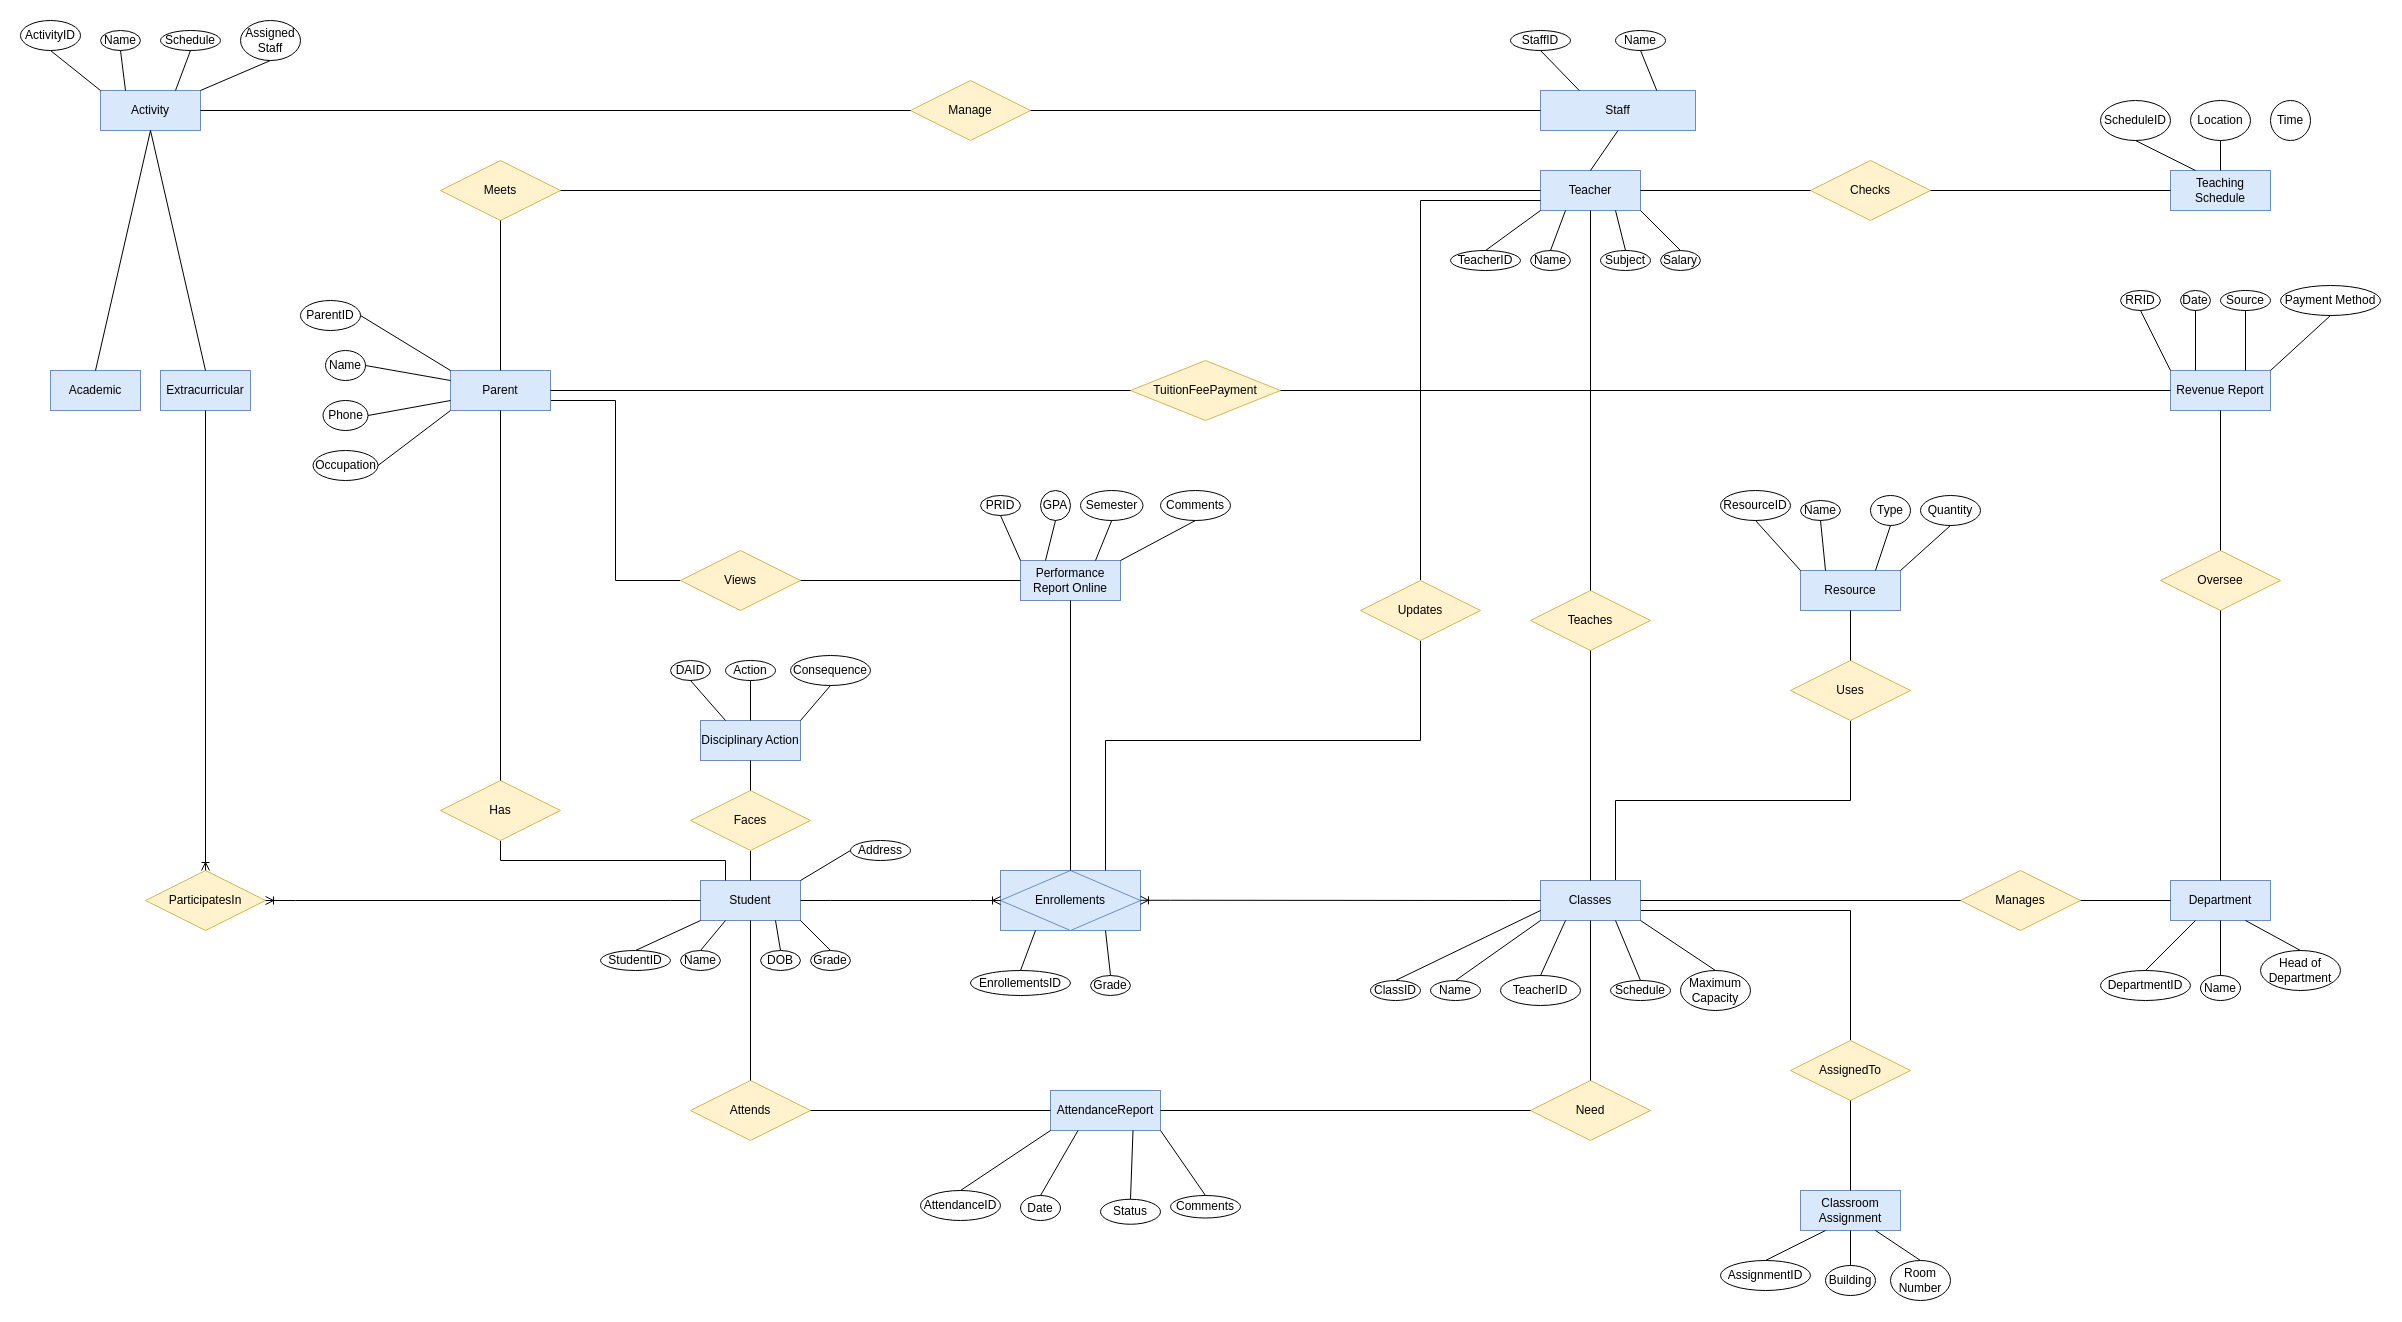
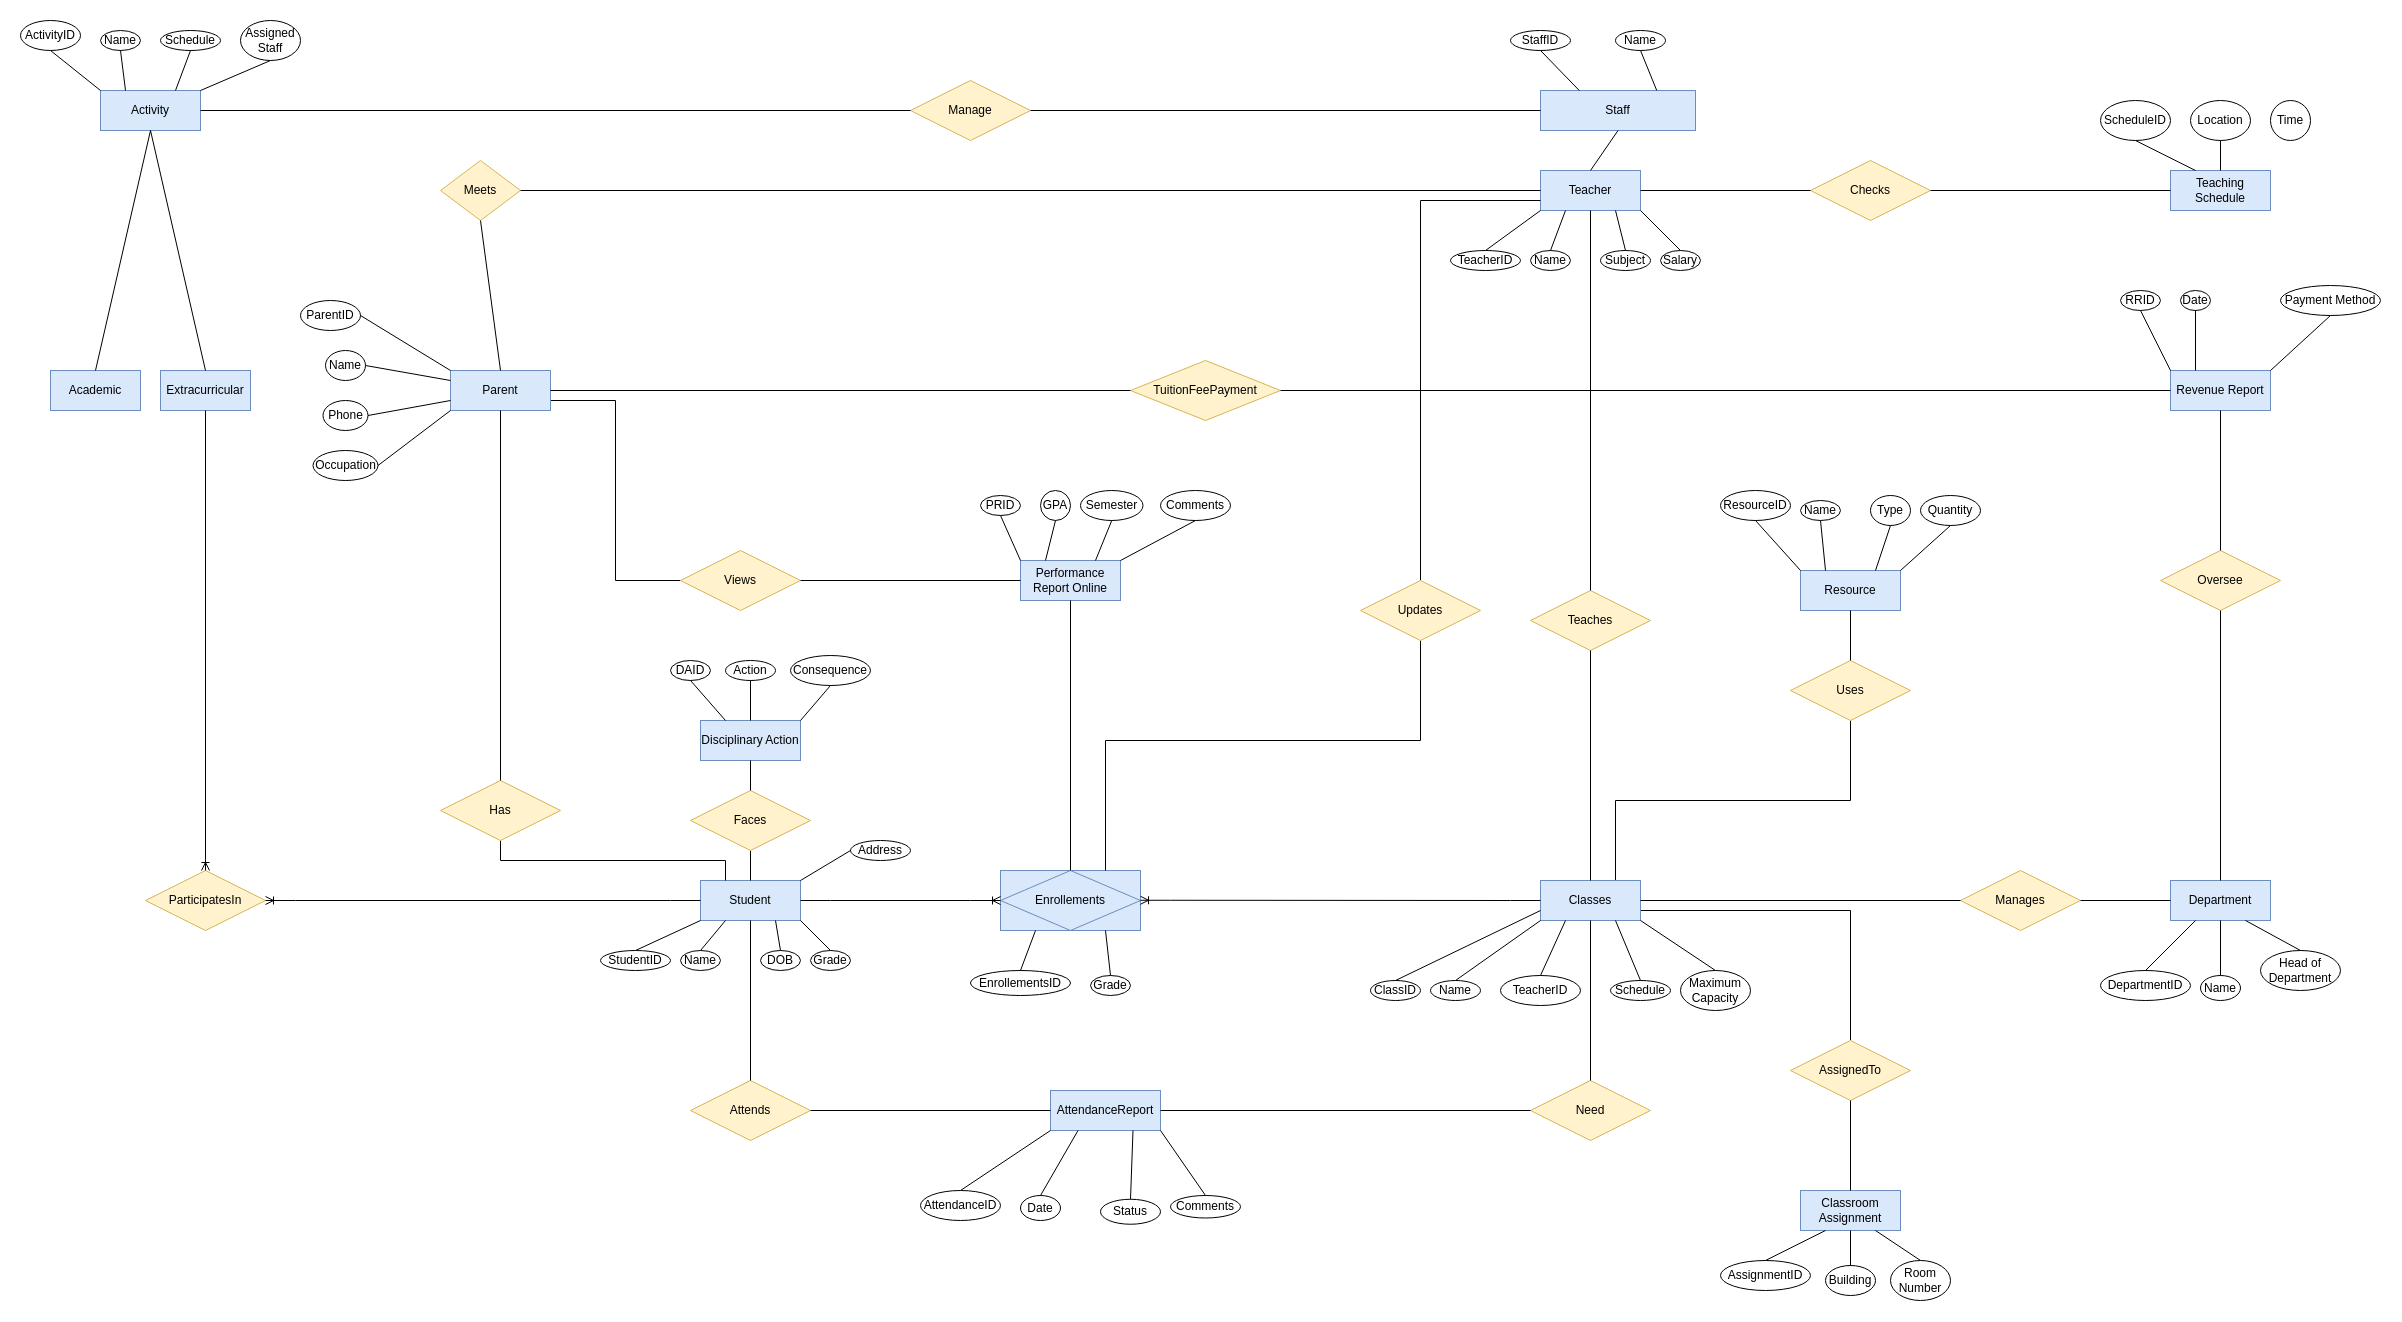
(501, 191) -> (481, 191)
(2246, 301) -> none
(2246, 341) -> none
